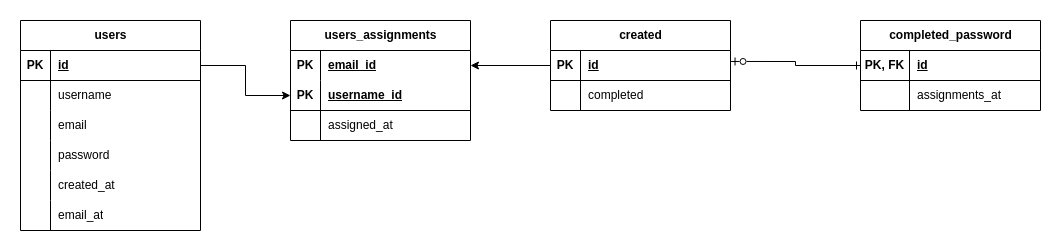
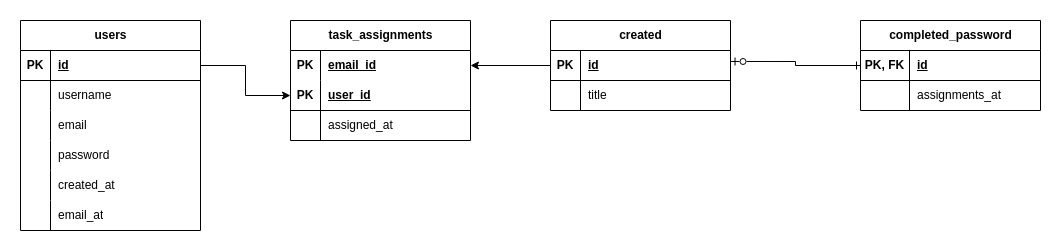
(381, 36) -> (381, 36)
(364, 96) -> (350, 96)
(617, 96) -> (602, 96)
